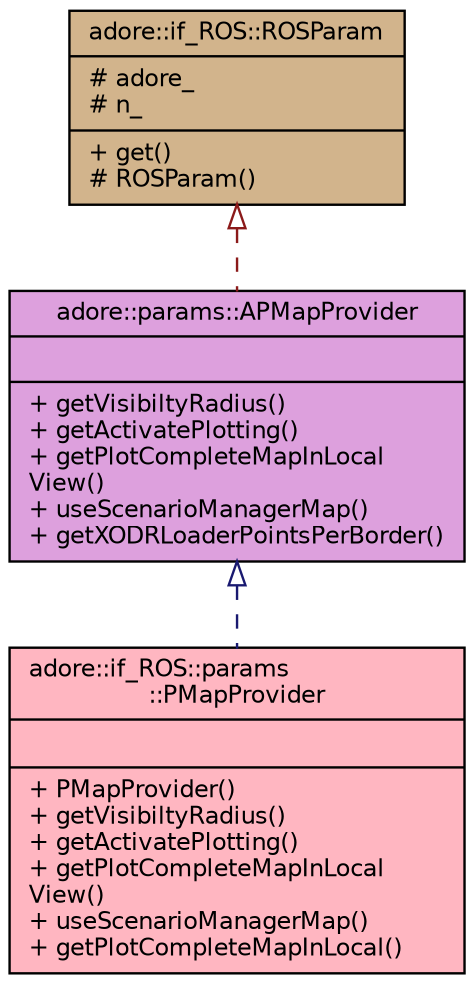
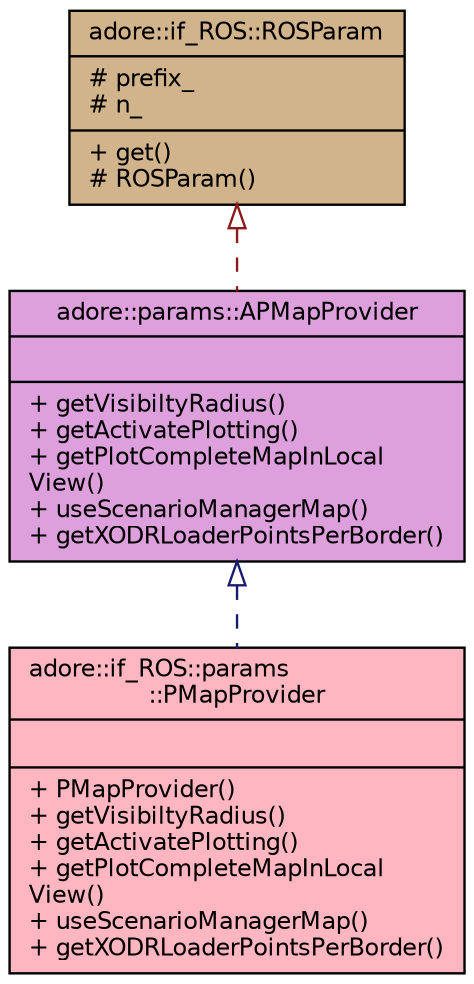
(142, 79) -> (142, 79)
(217, 948) -> (237, 948)
